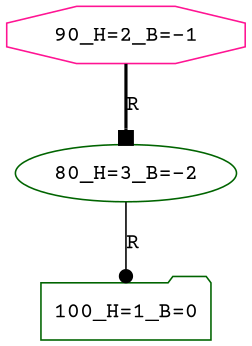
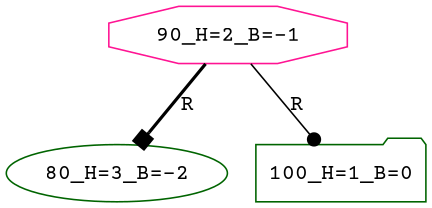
(126, 236) -> (280, 99)
